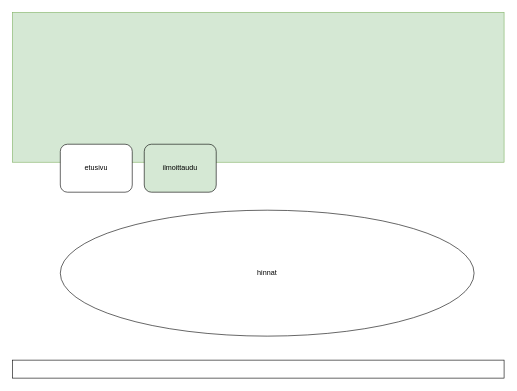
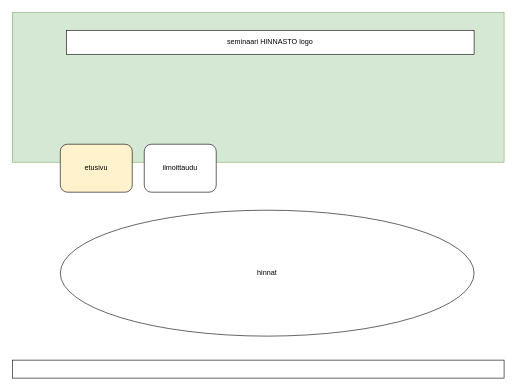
none -> (270, 42)
(96, 168) -> (96, 168)
(180, 168) -> (180, 168)
